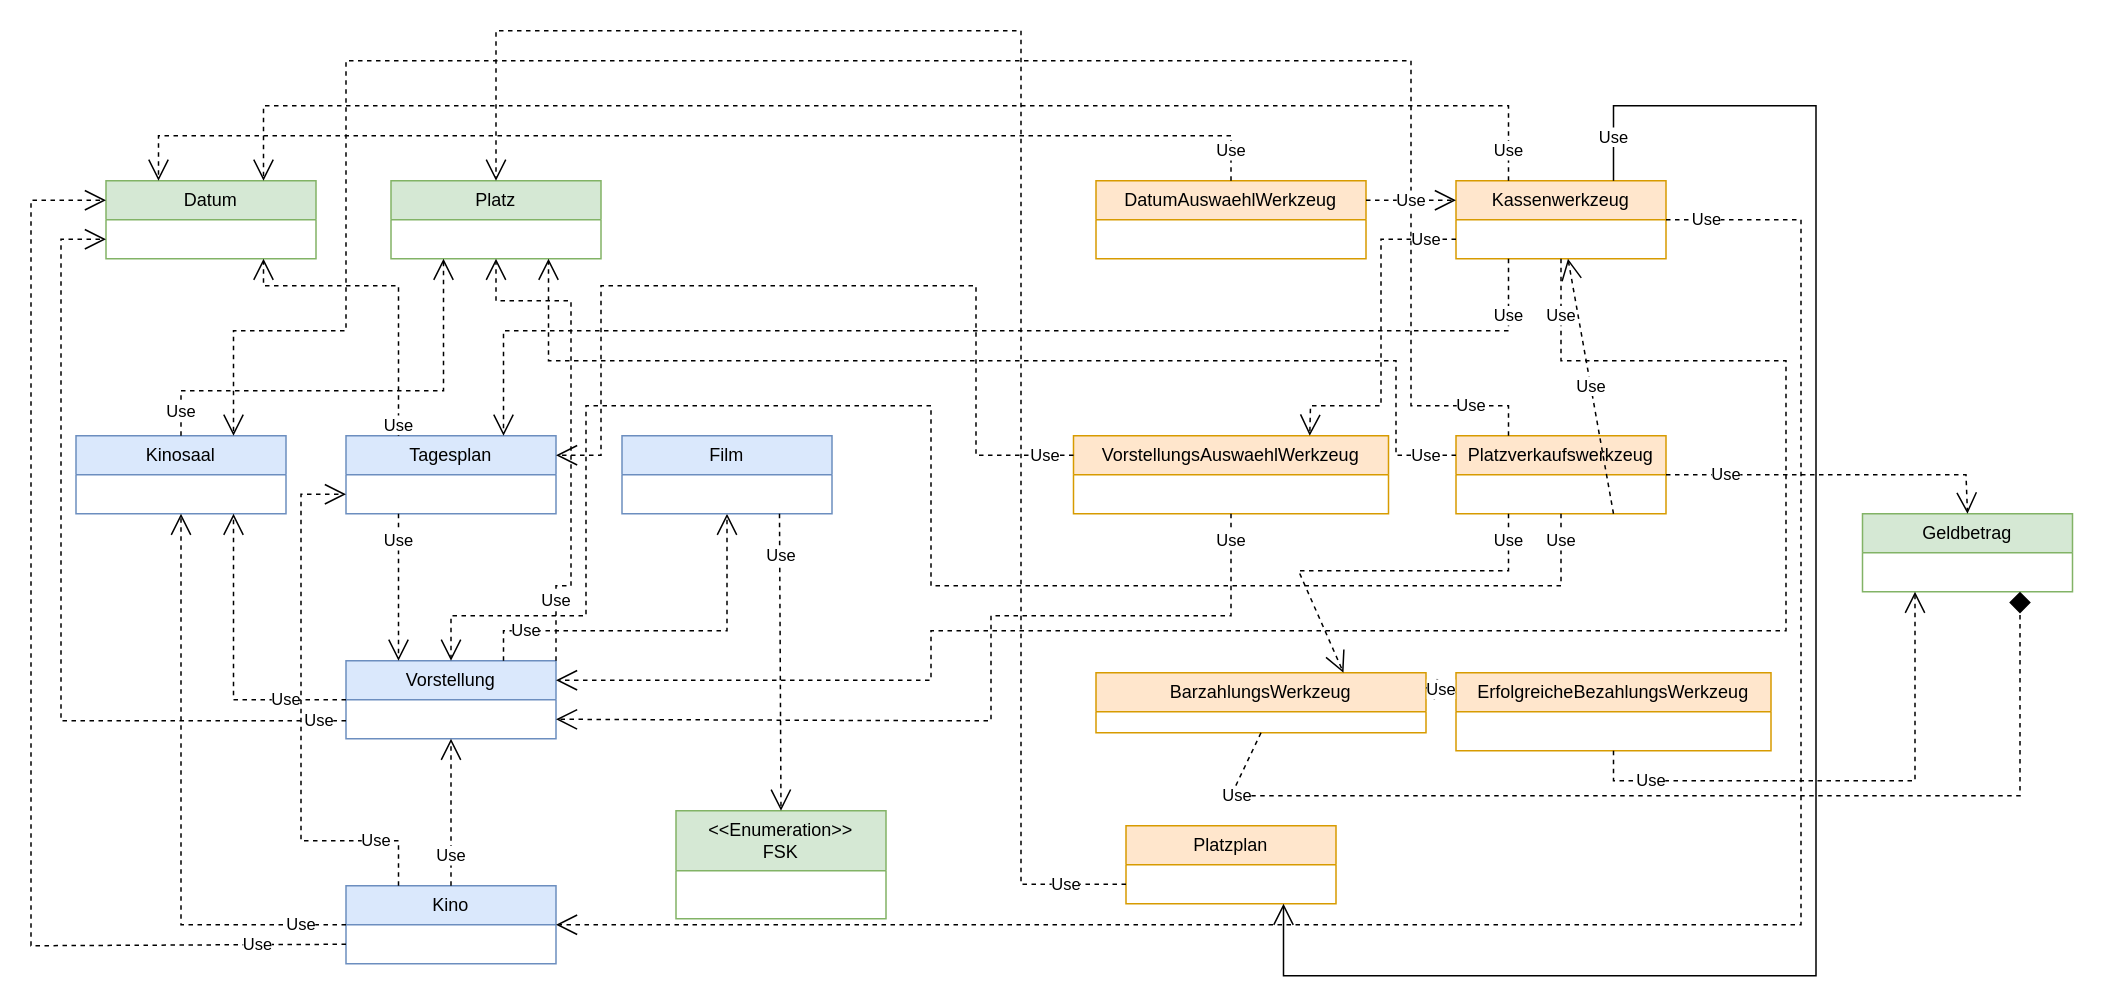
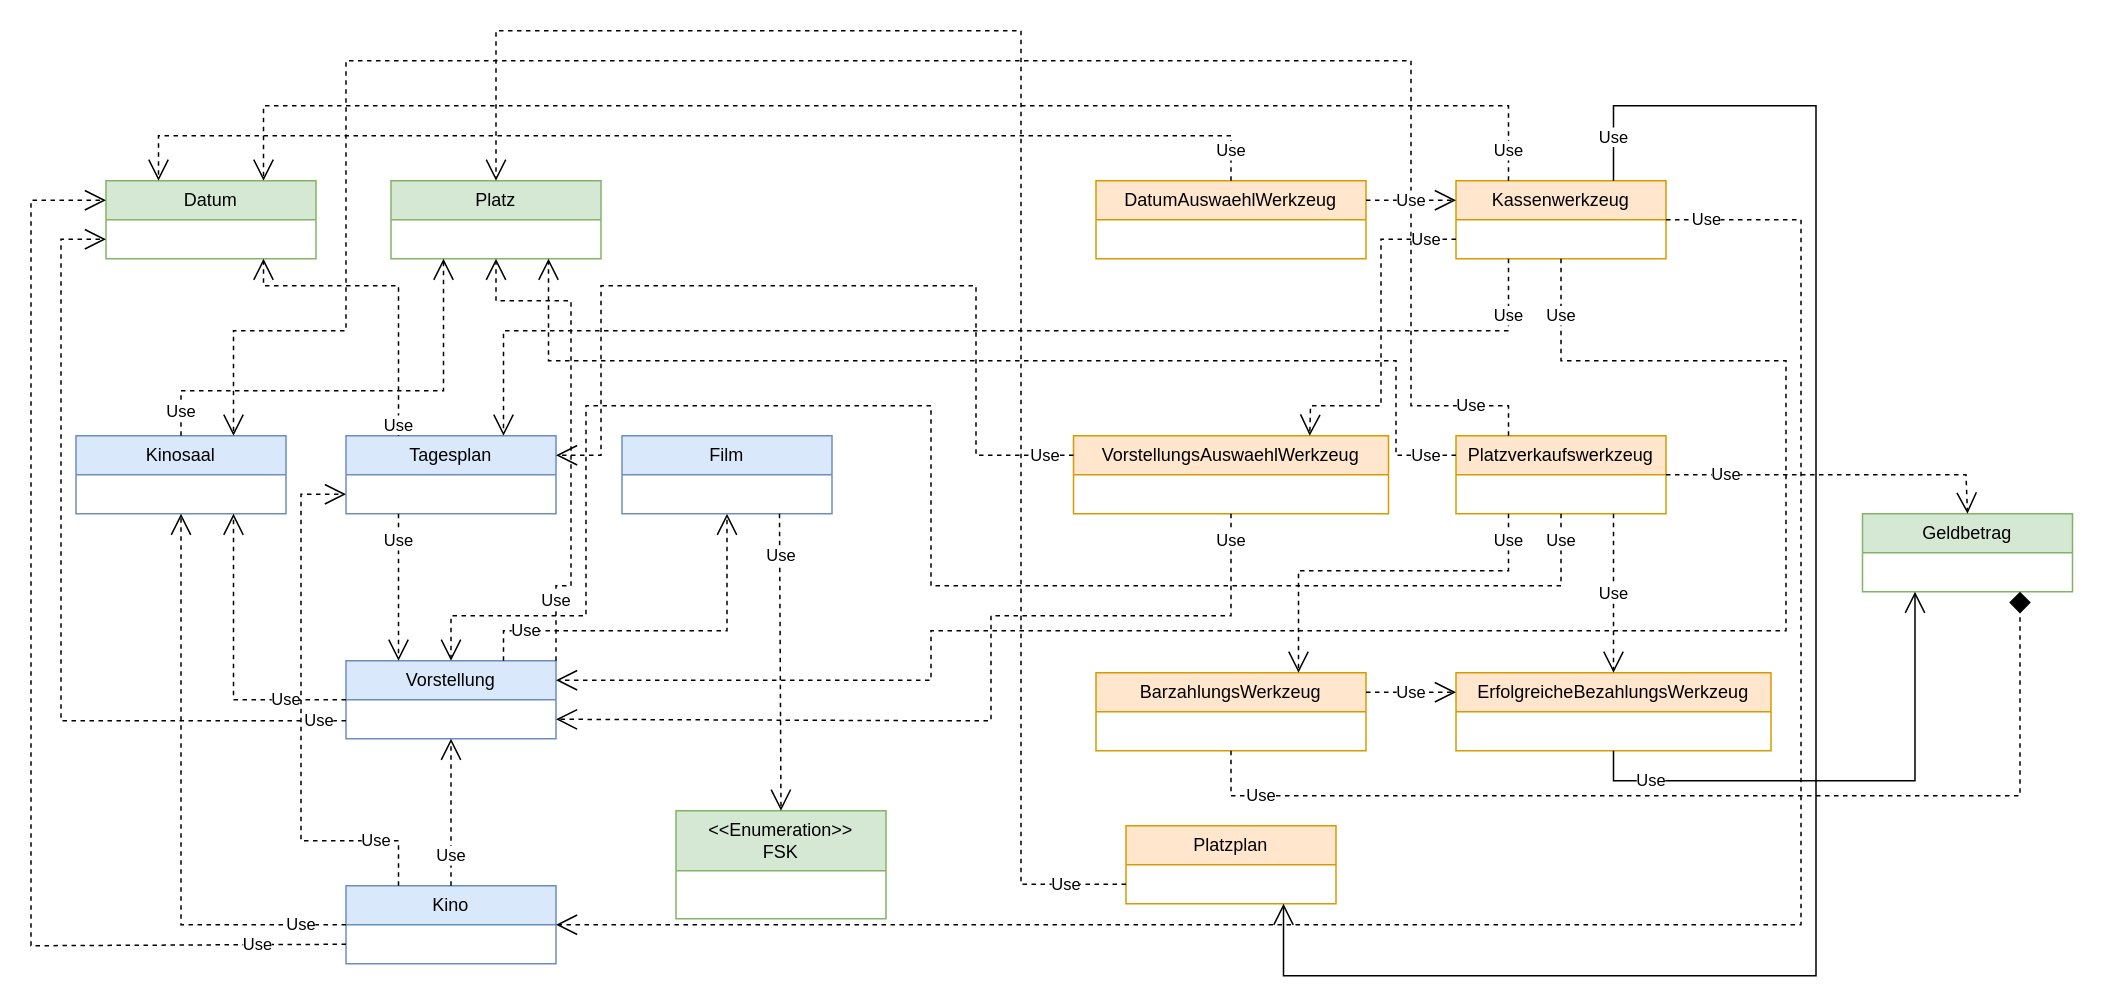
(1601, 447) -> (1613, 592)
(1261, 703) -> (1231, 712)
(1883, 781) -> (1883, 781)
